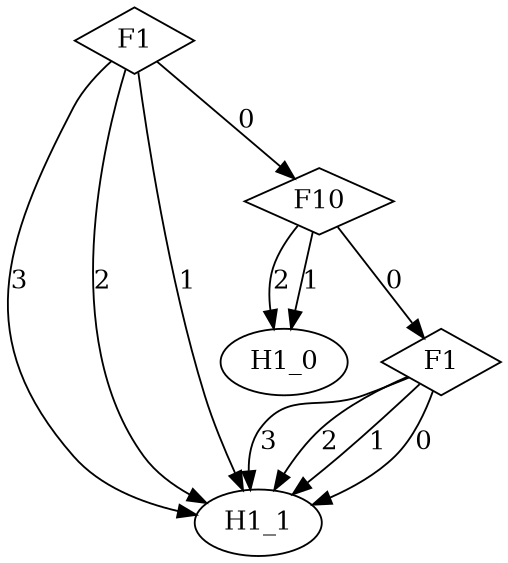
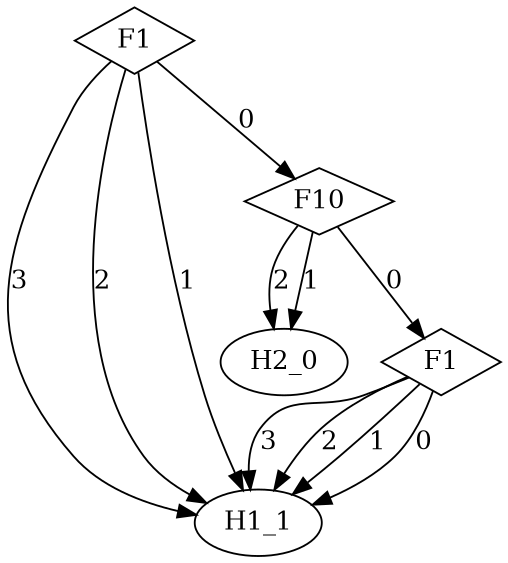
(284, 362) -> (284, 362)
